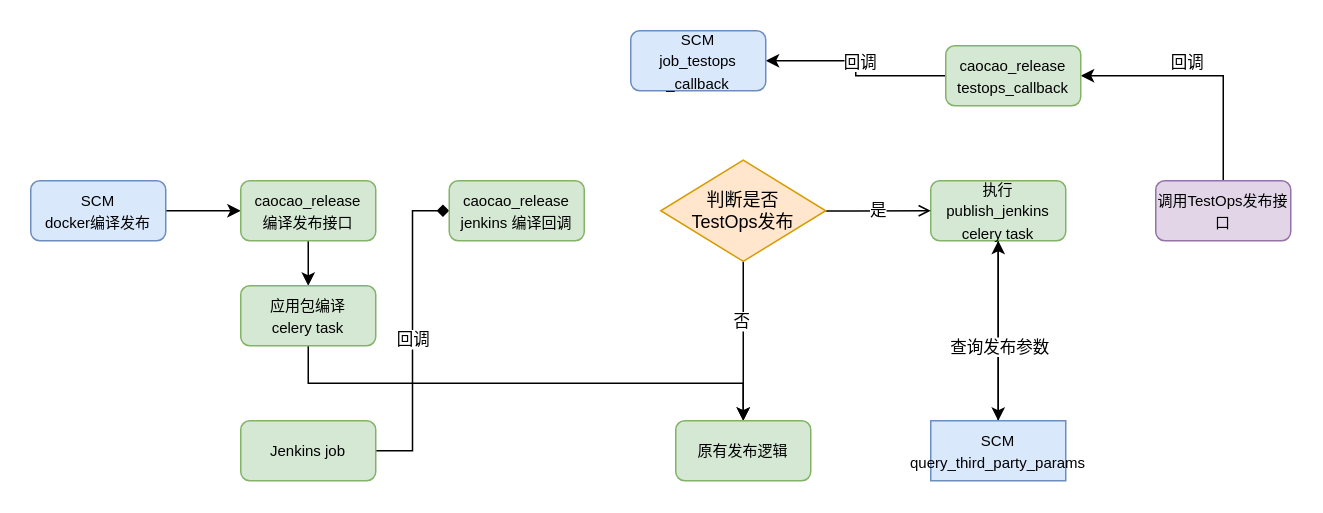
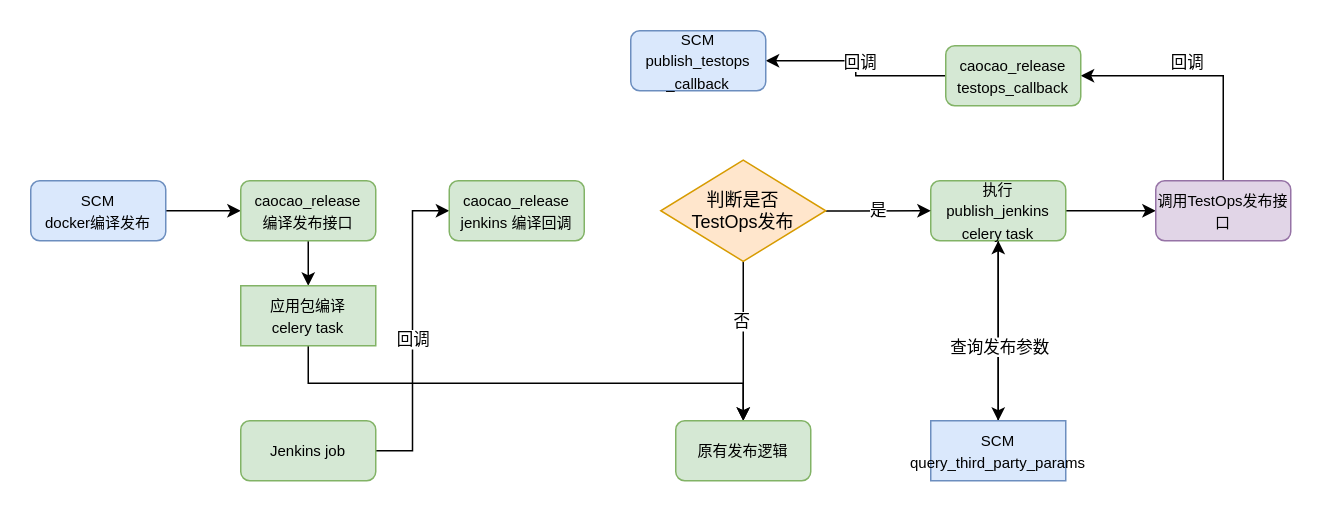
(698, 61) -> (698, 61)
(437, 211) -> (438, 211)
(921, 211) -> (919, 211)
none -> (1106, 211)
(308, 316) -> (308, 316)
